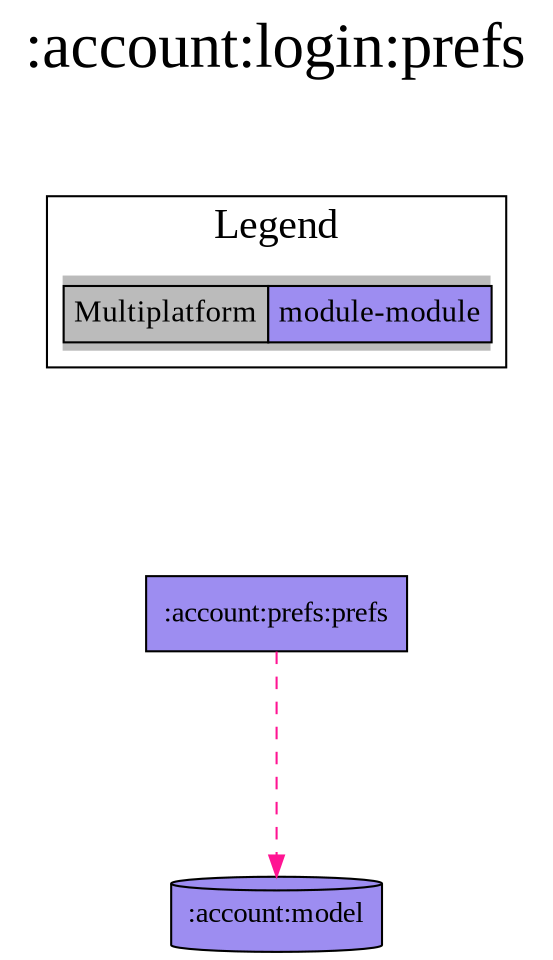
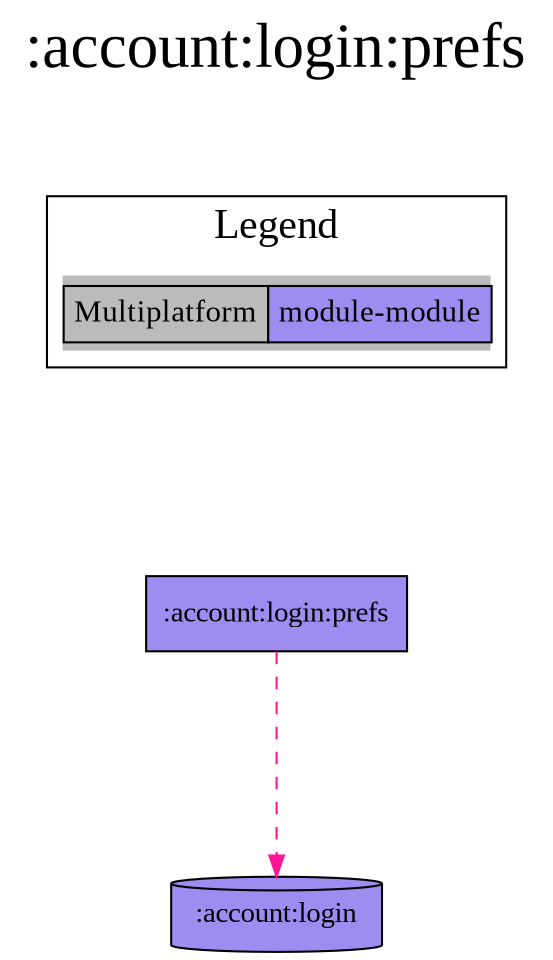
(277, 614) -> (277, 614)
(277, 914) -> (277, 914)
